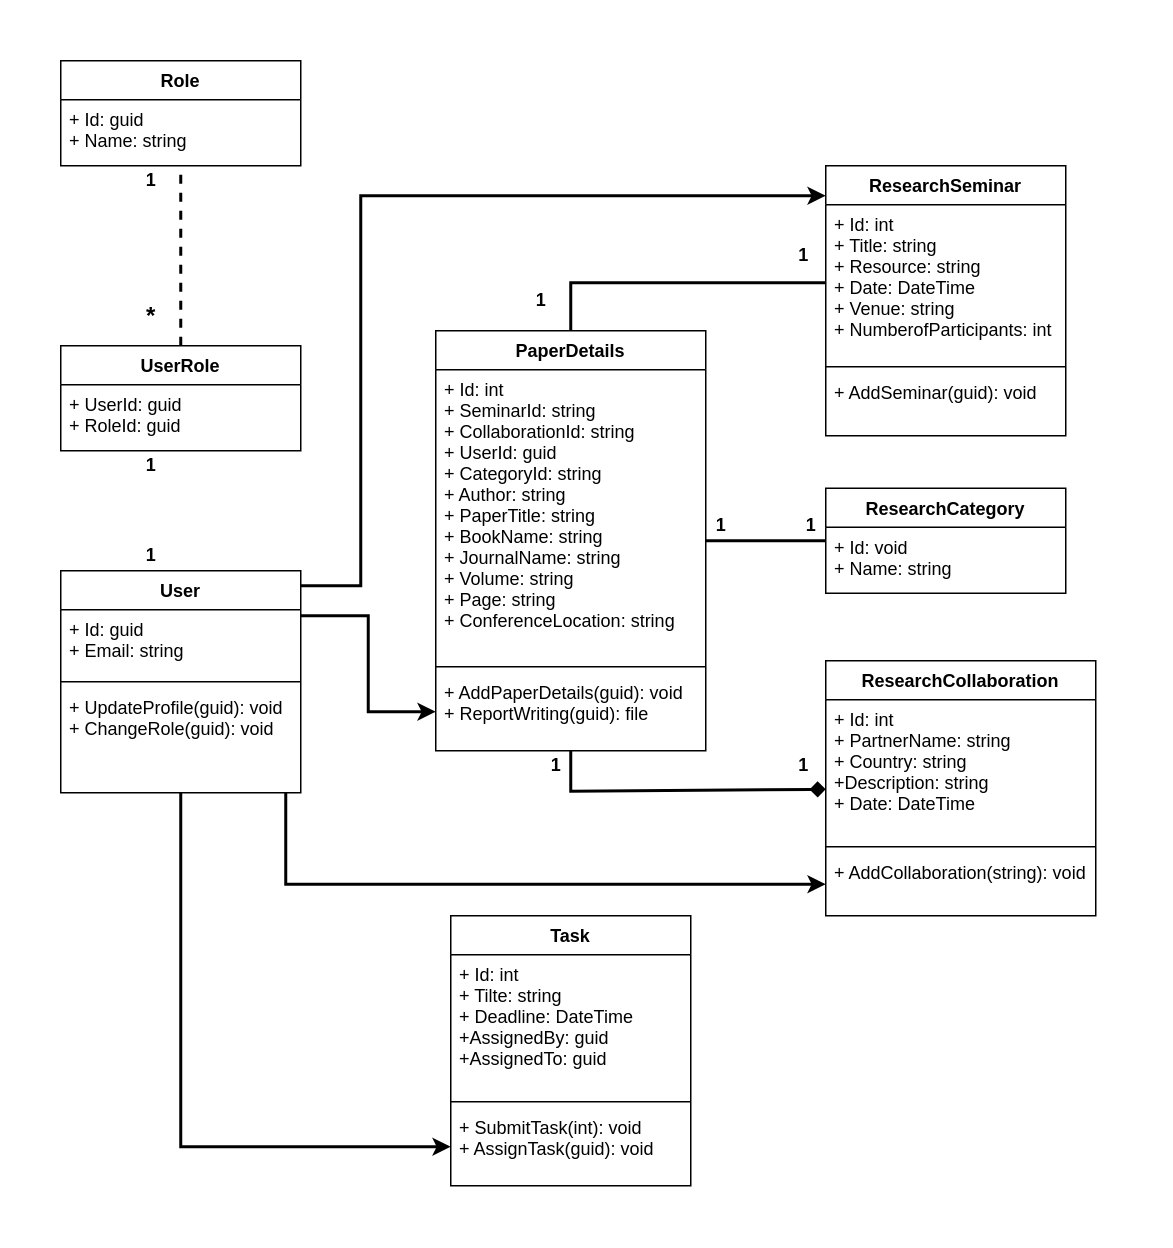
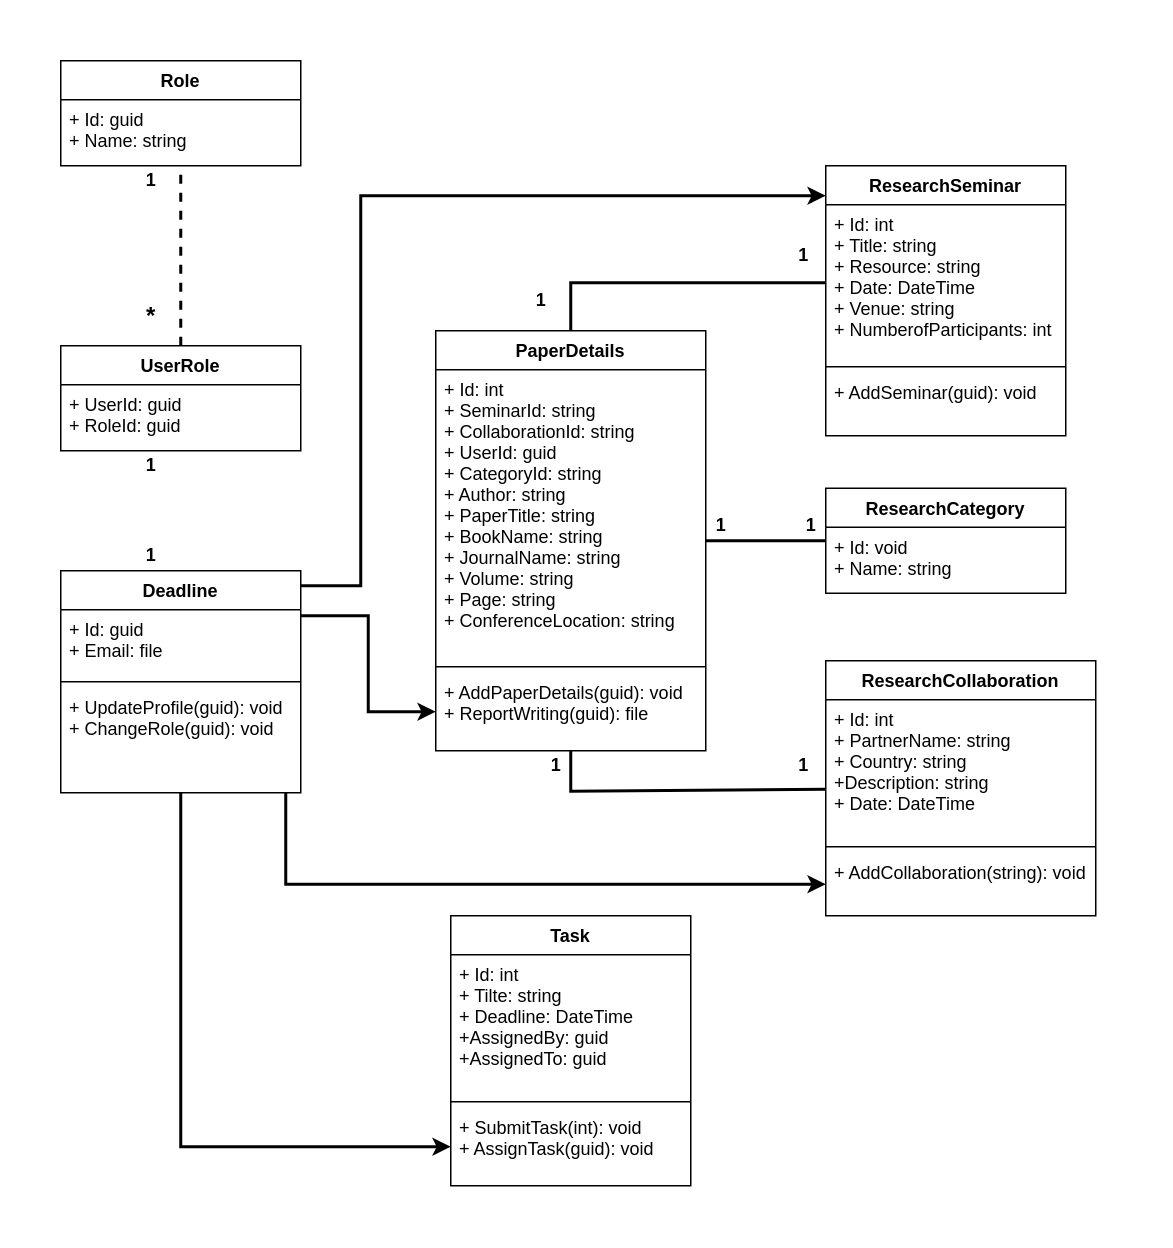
(180, 591) -> (180, 591)
(110, 630) -> (110, 630)
(811, 789) -> (816, 789)
